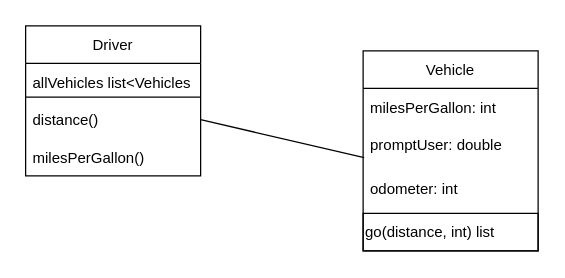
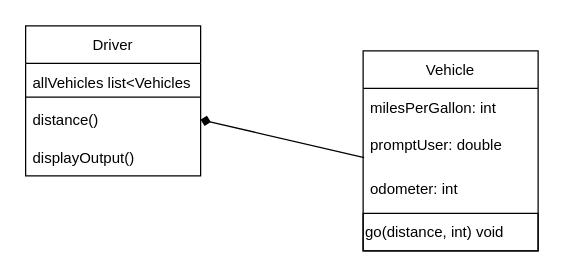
(207, 121) -> (211, 122)
(92, 158) -> (92, 158)
(444, 232) -> (446, 232)
